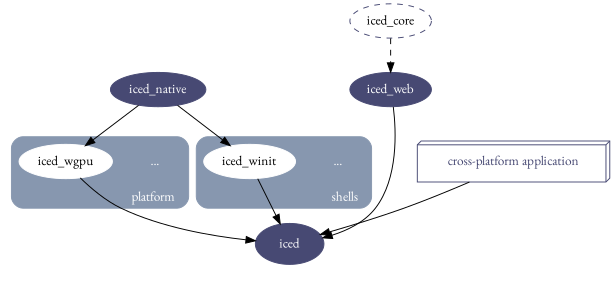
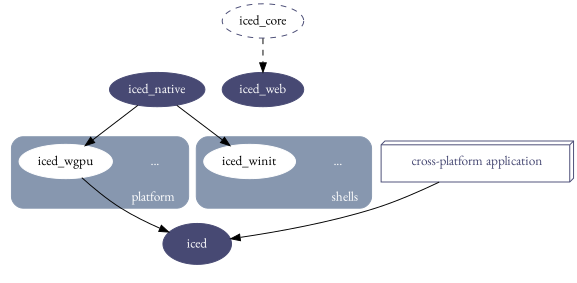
(388, 185) -> none
(267, 197) -> none
